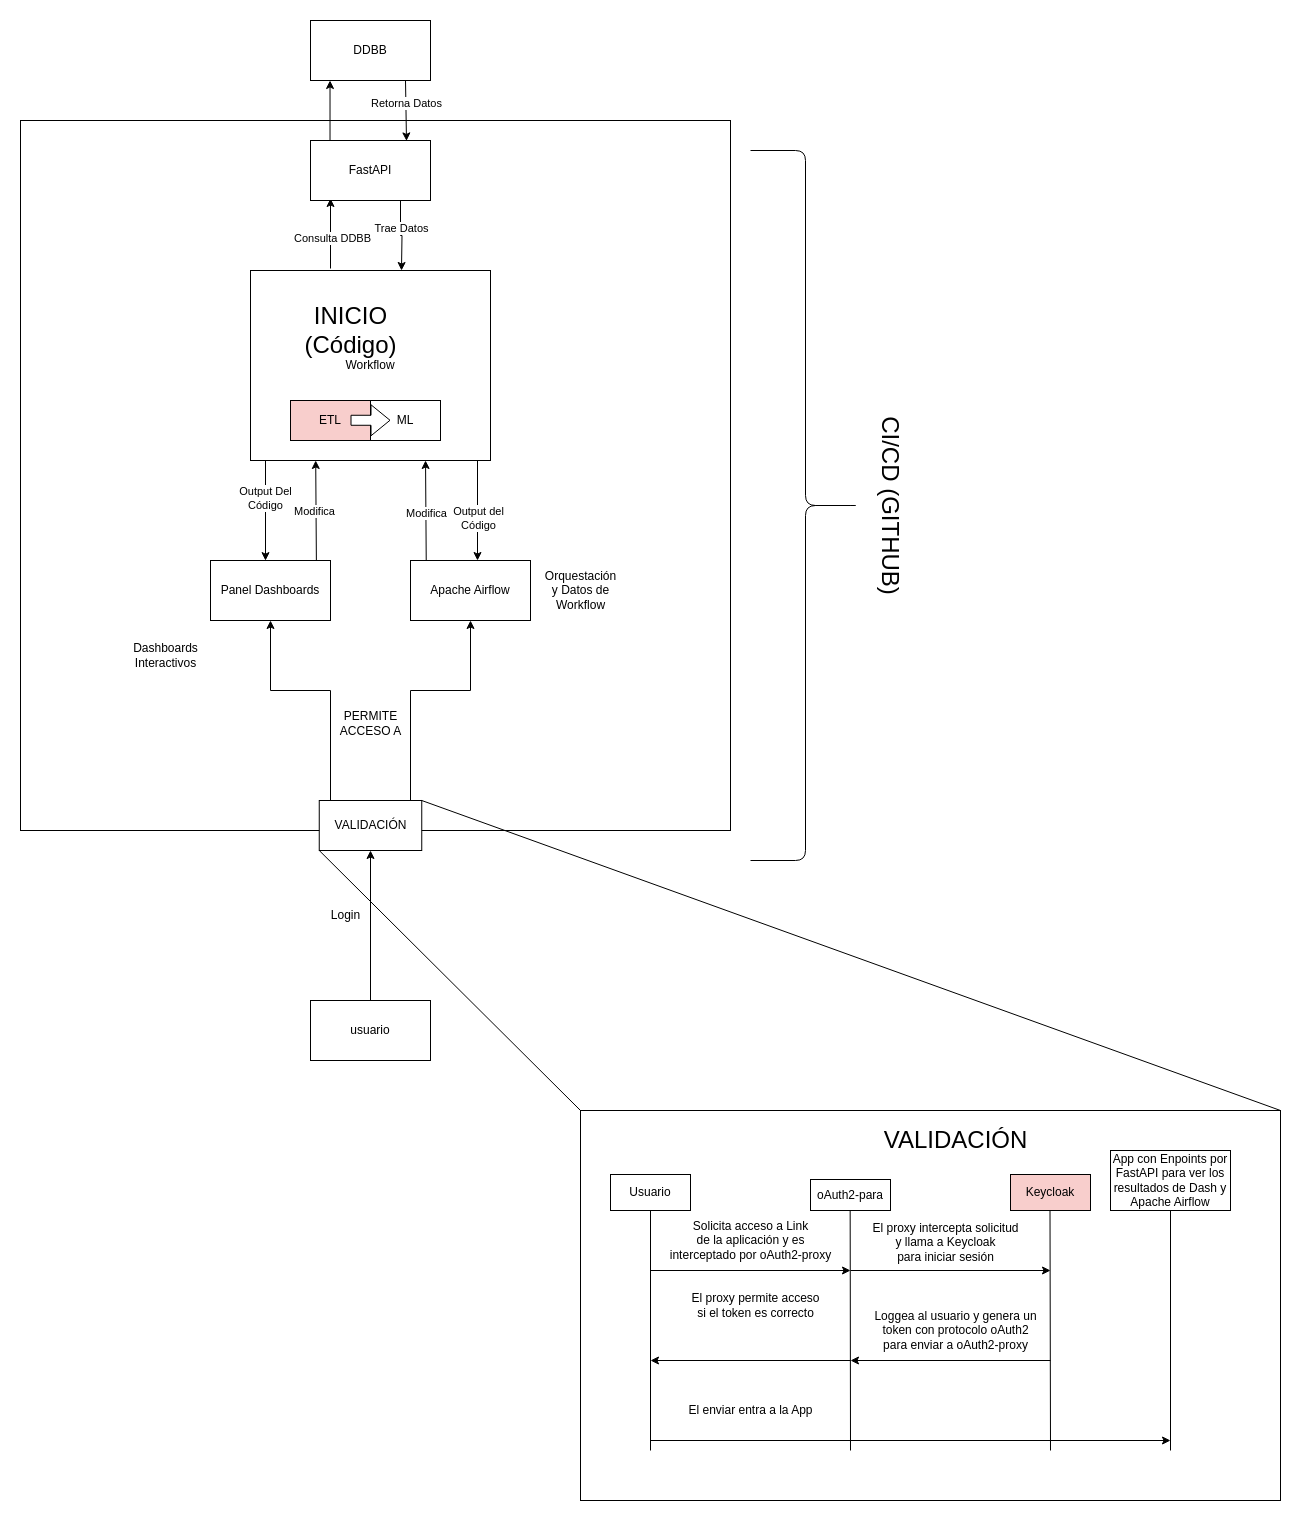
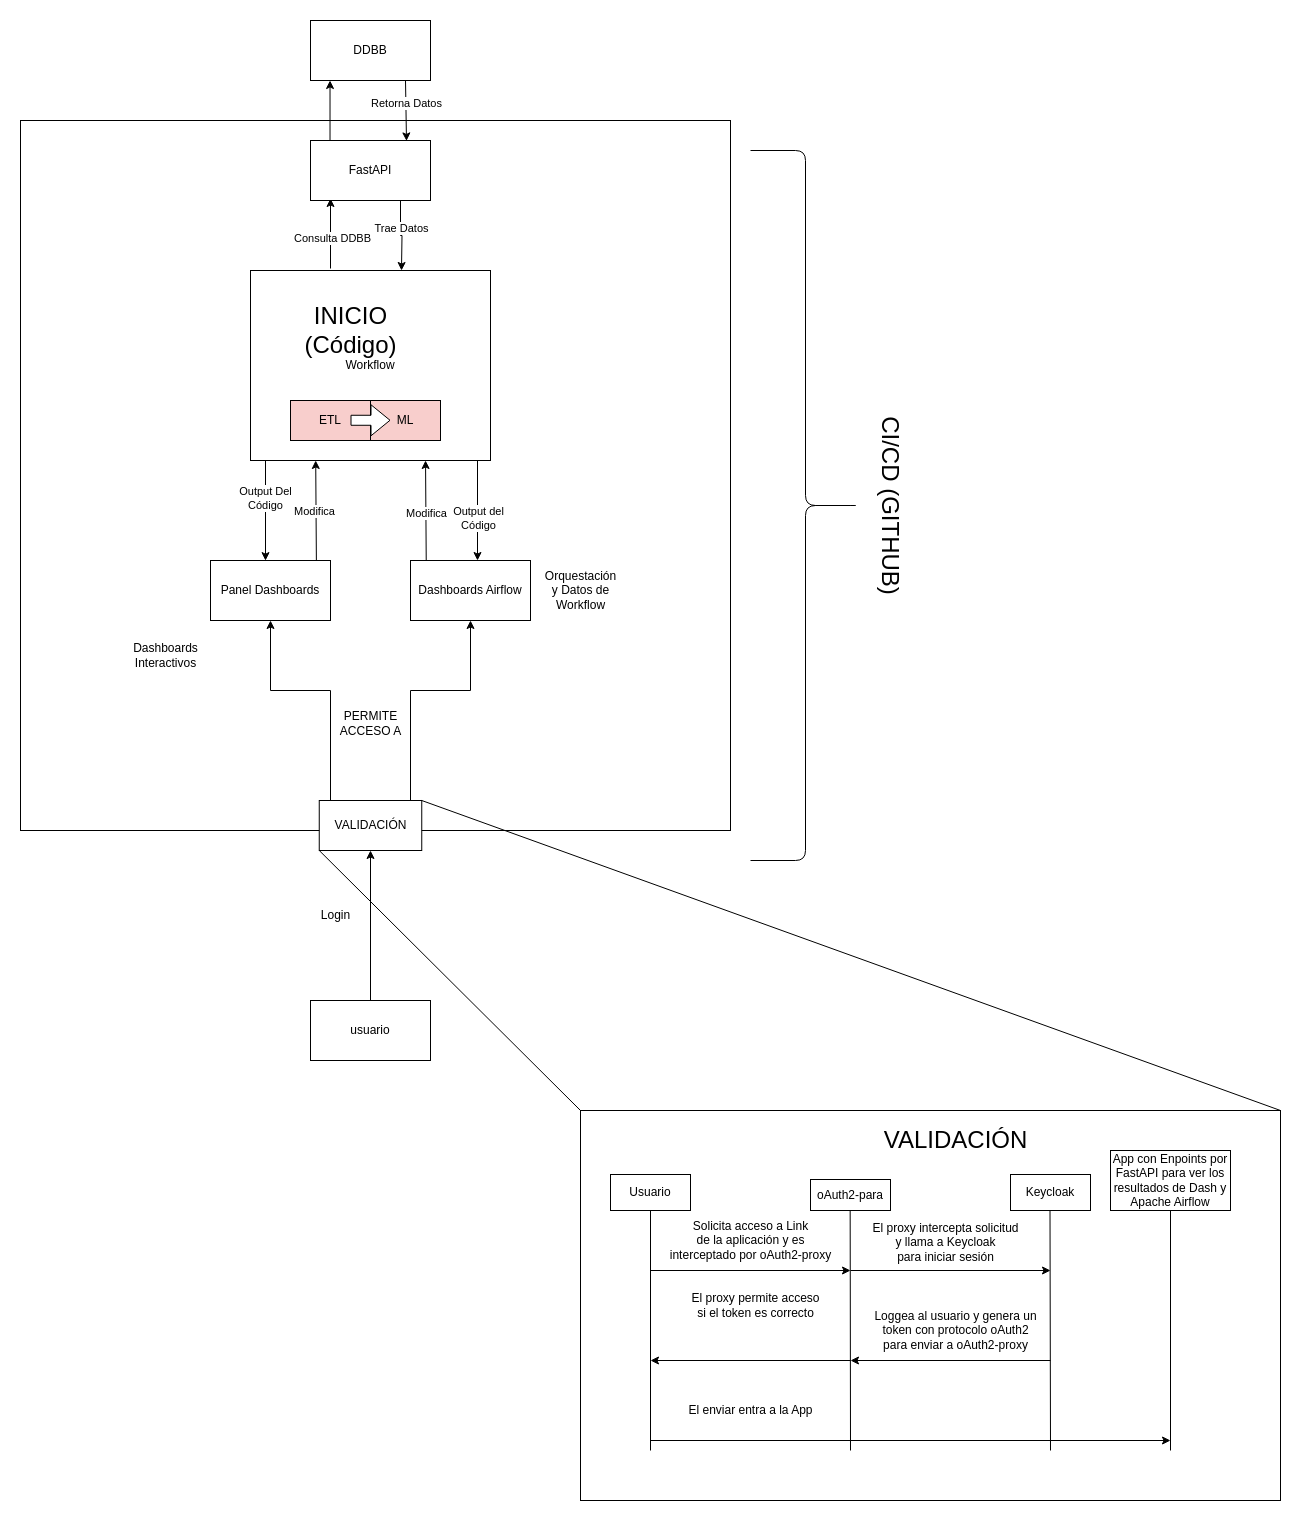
(406, 421) -> (406, 421)
(471, 591) -> (471, 591)
(346, 916) -> (336, 916)
(1051, 1193) -> (1051, 1193)
